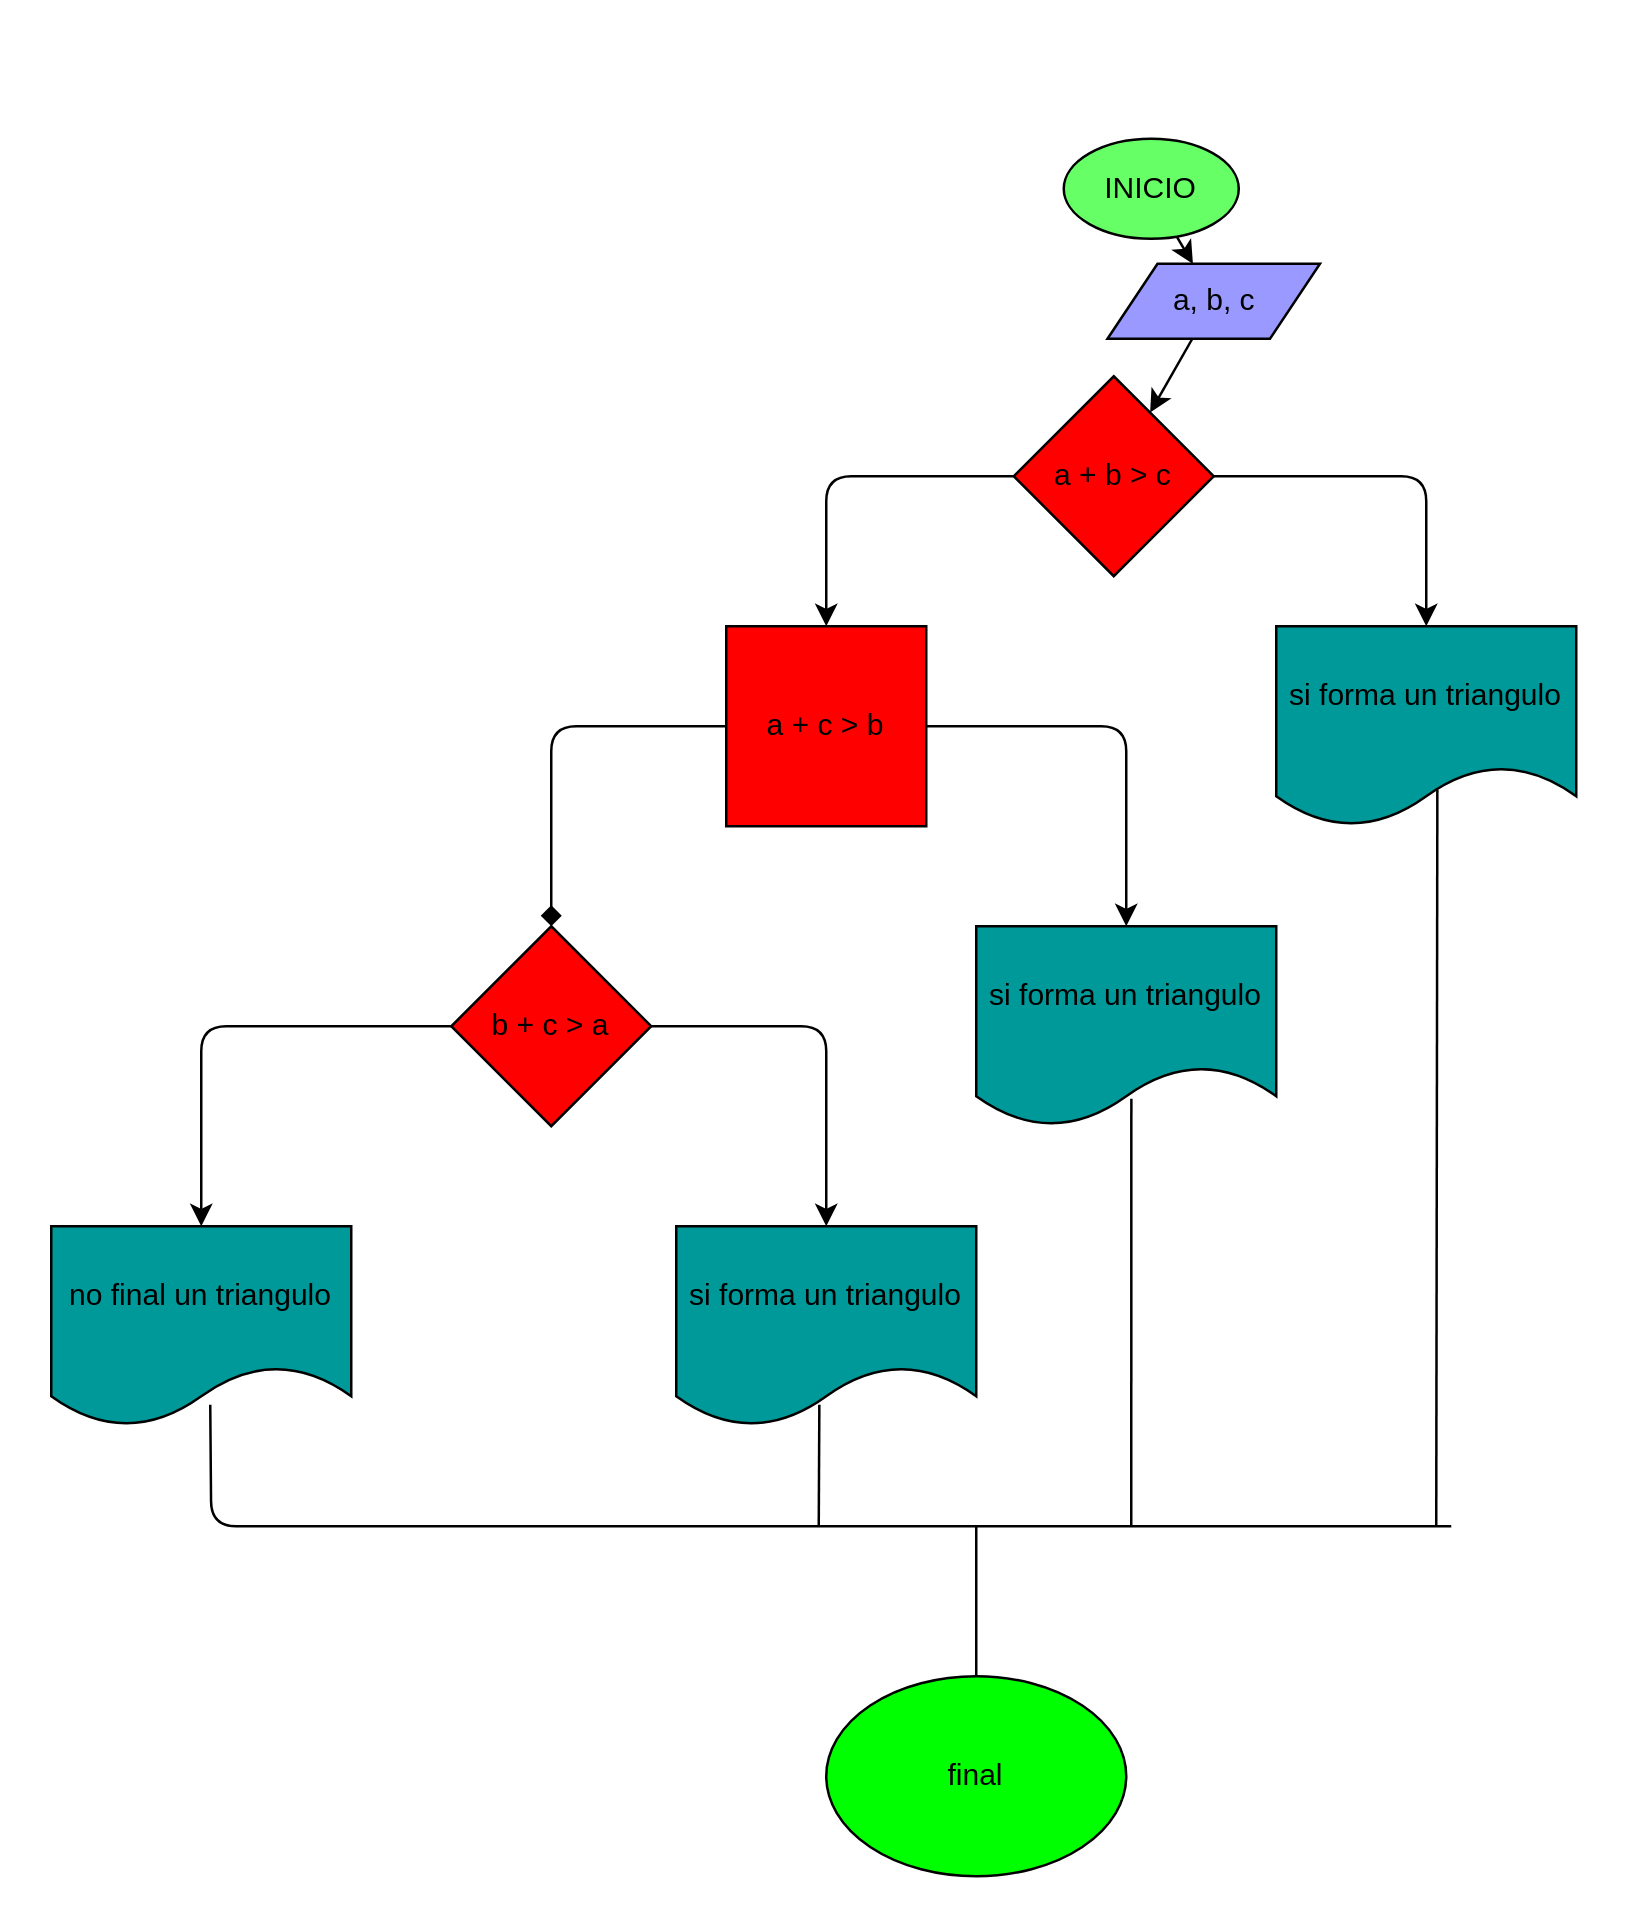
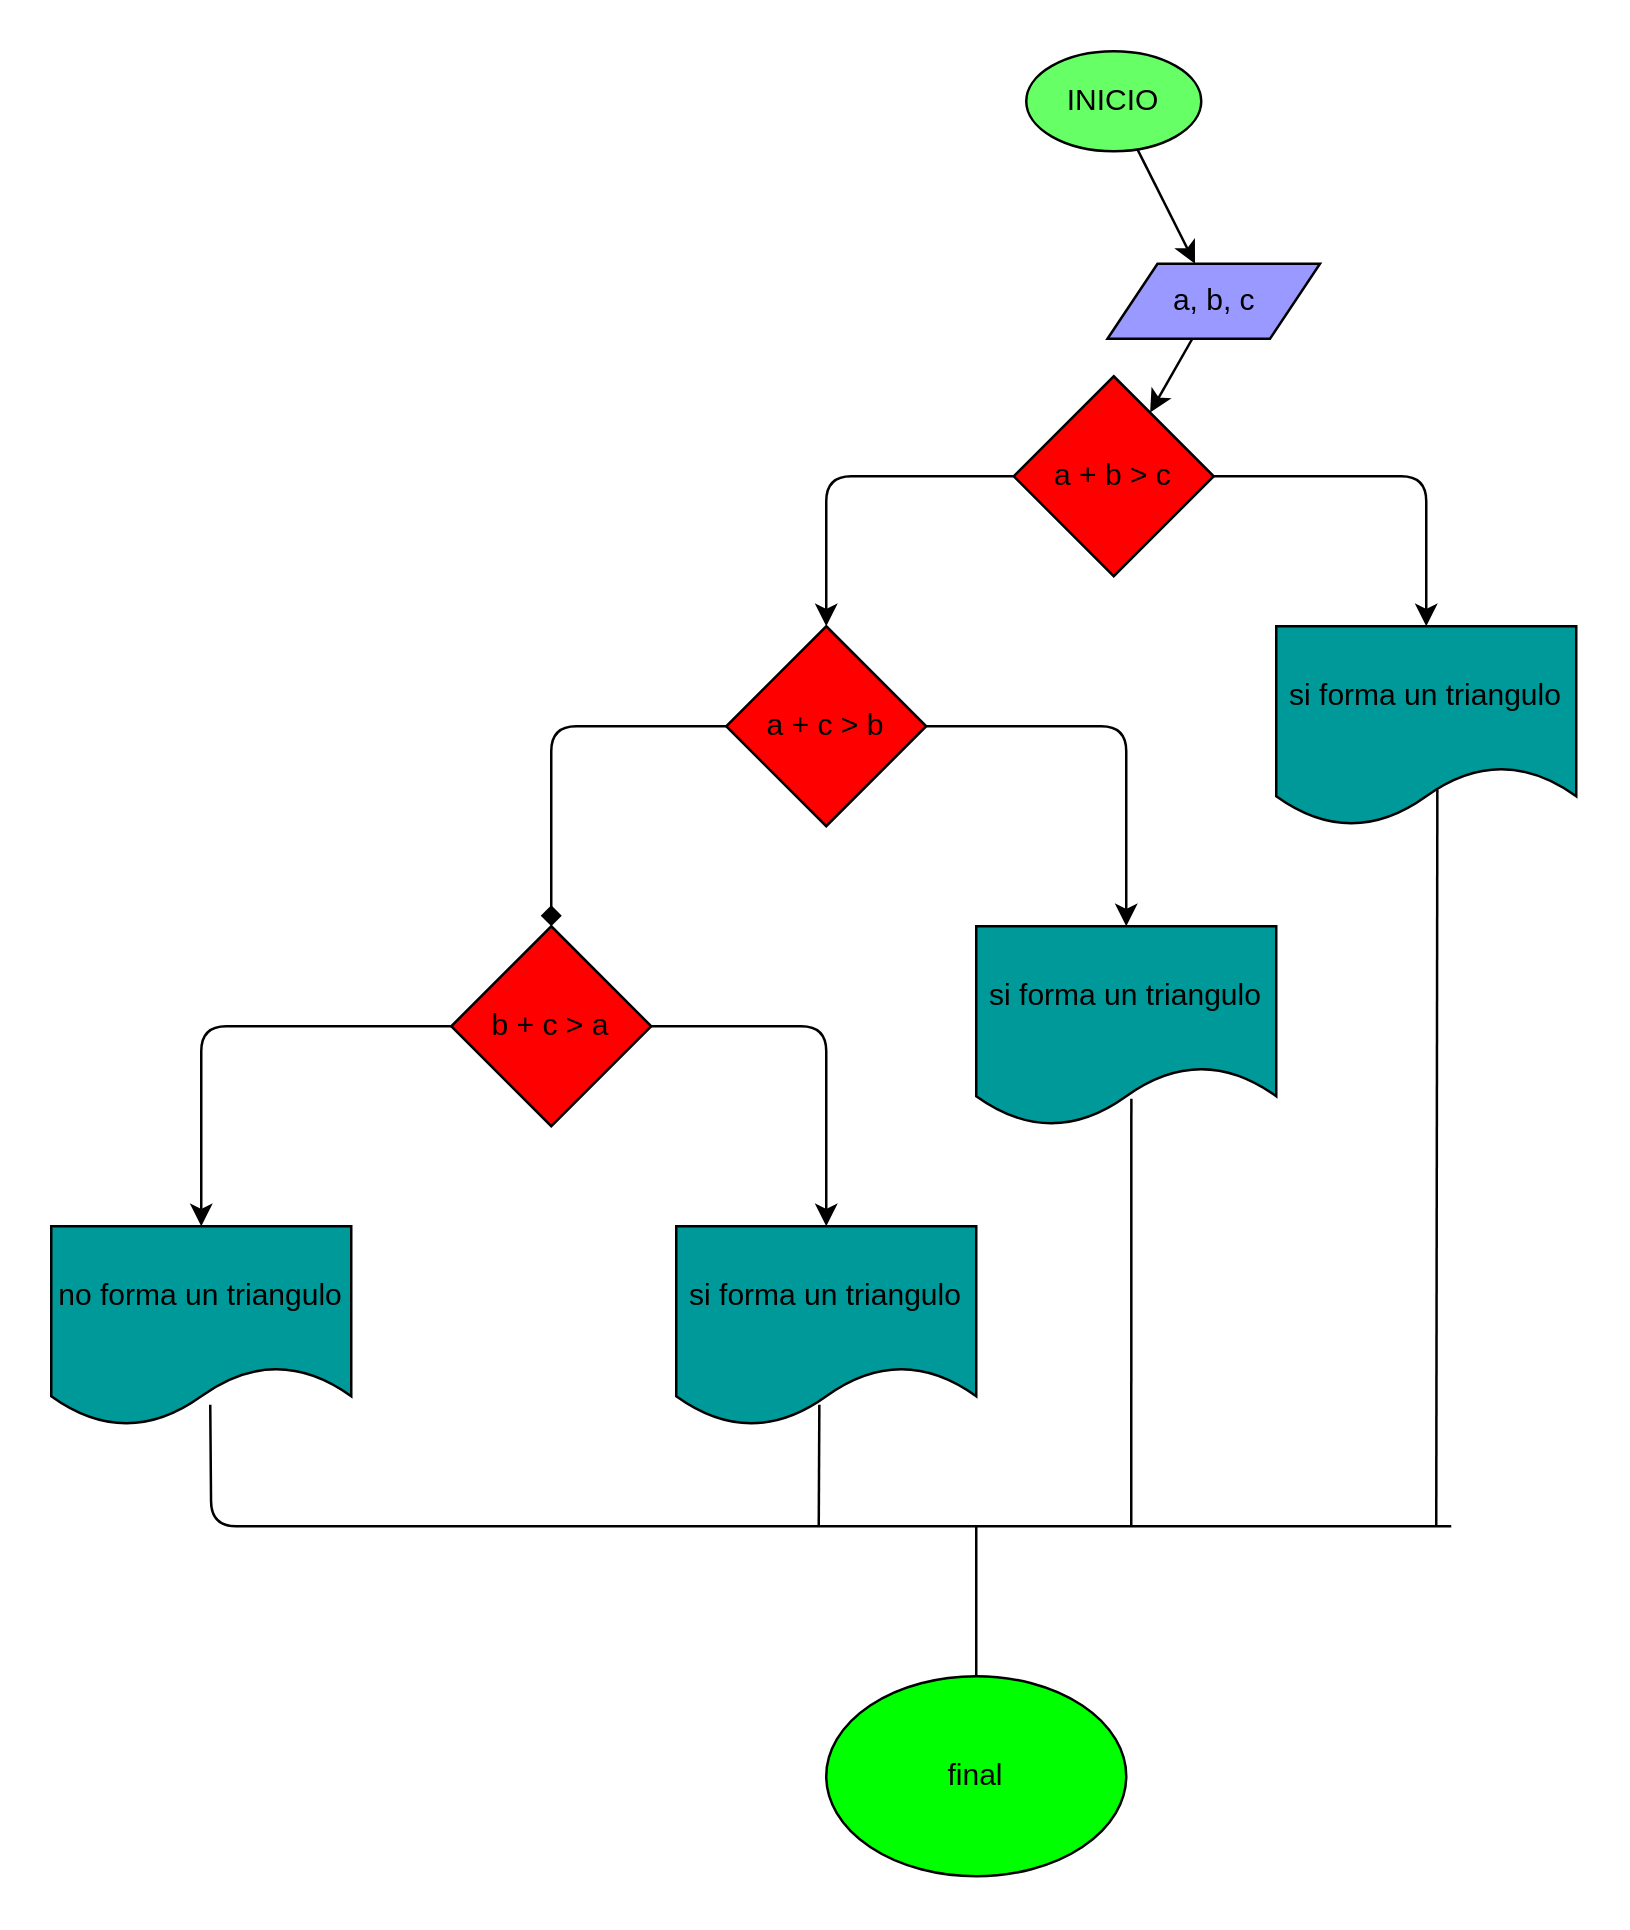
(1151, 189) -> (1114, 101)
(826, 726) -> (826, 726)
(201, 1296) -> (201, 1296)
